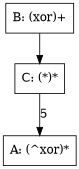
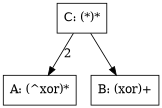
(40, 44) -> (101, 51)
(44, 115) -> (68, 54)
